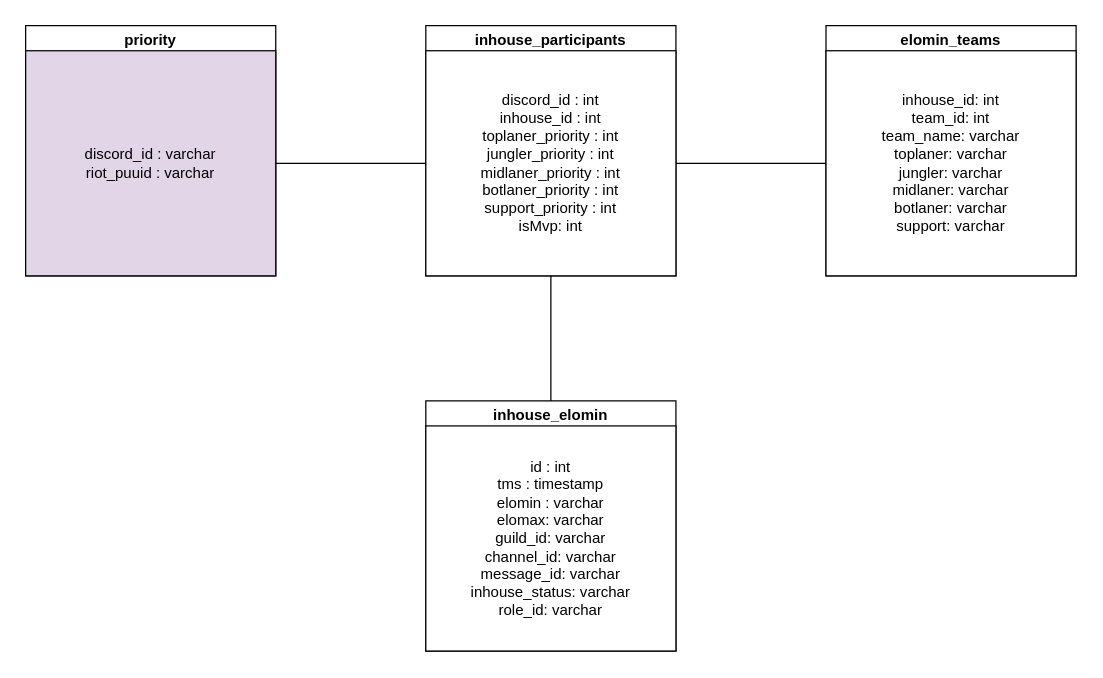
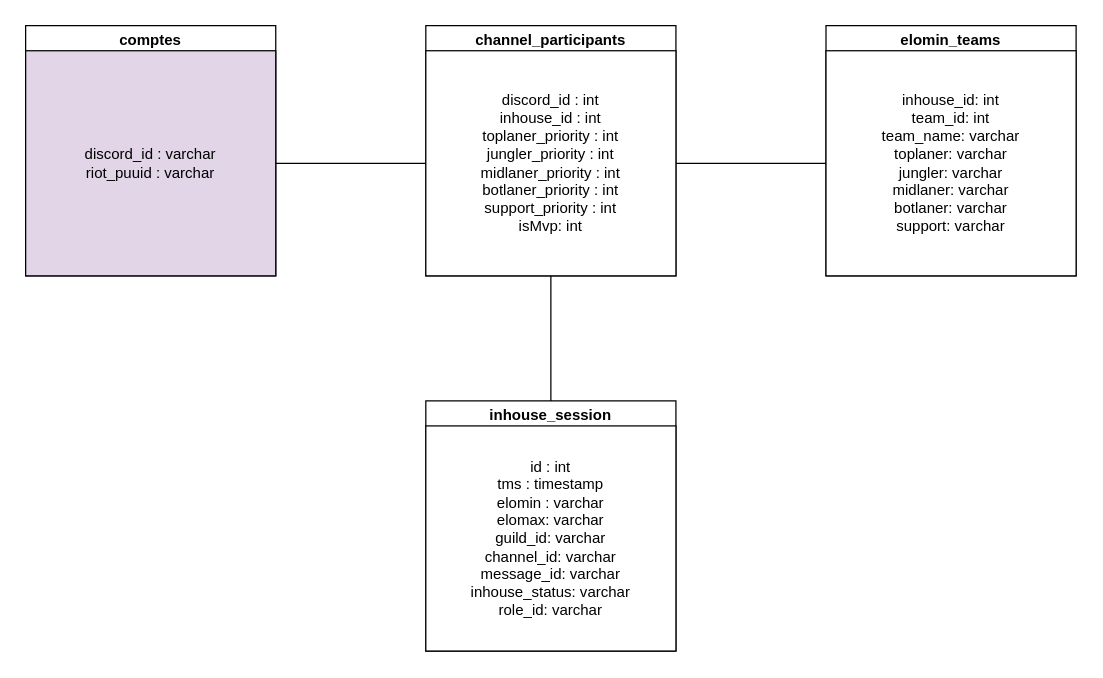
(151, 41) -> (151, 41)
(551, 41) -> (551, 41)
(551, 416) -> (551, 416)
